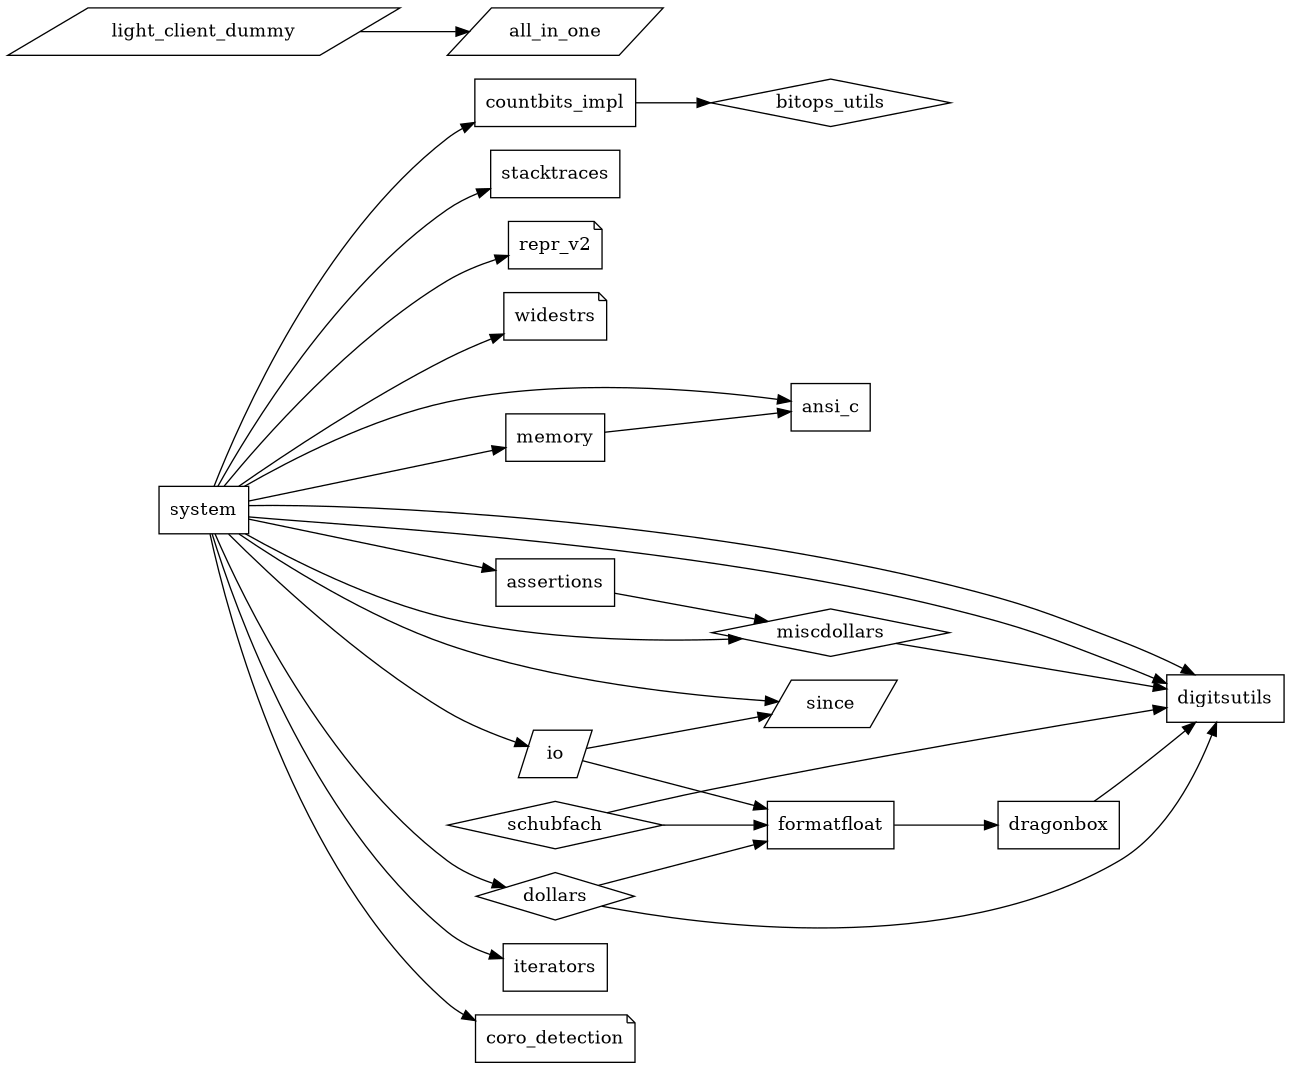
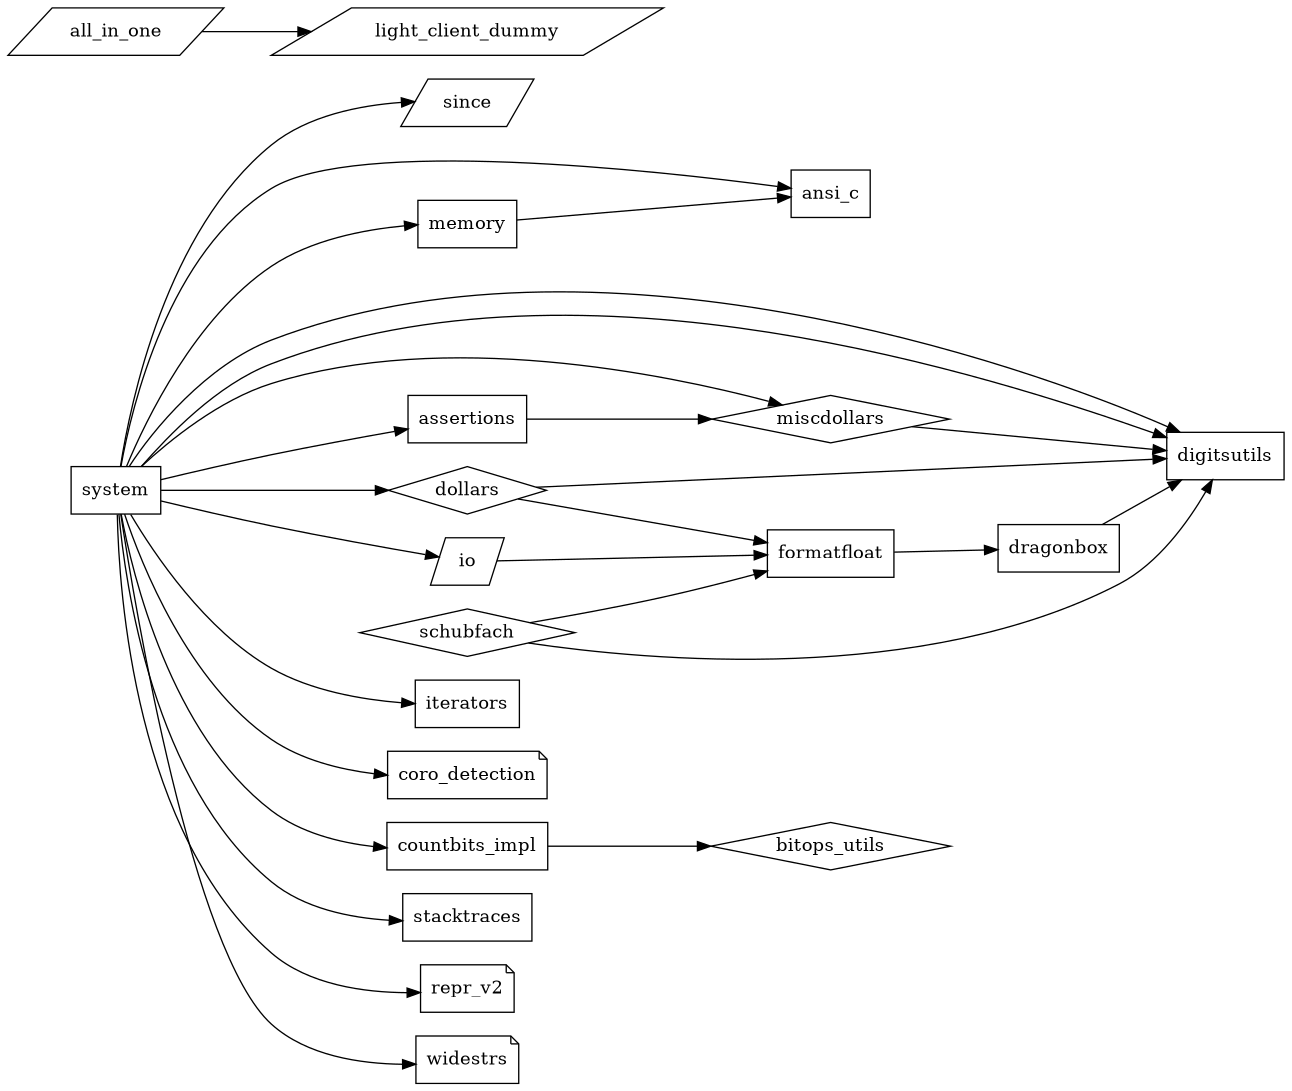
(408, 32) -> (250, 32)
(673, 733) -> none
